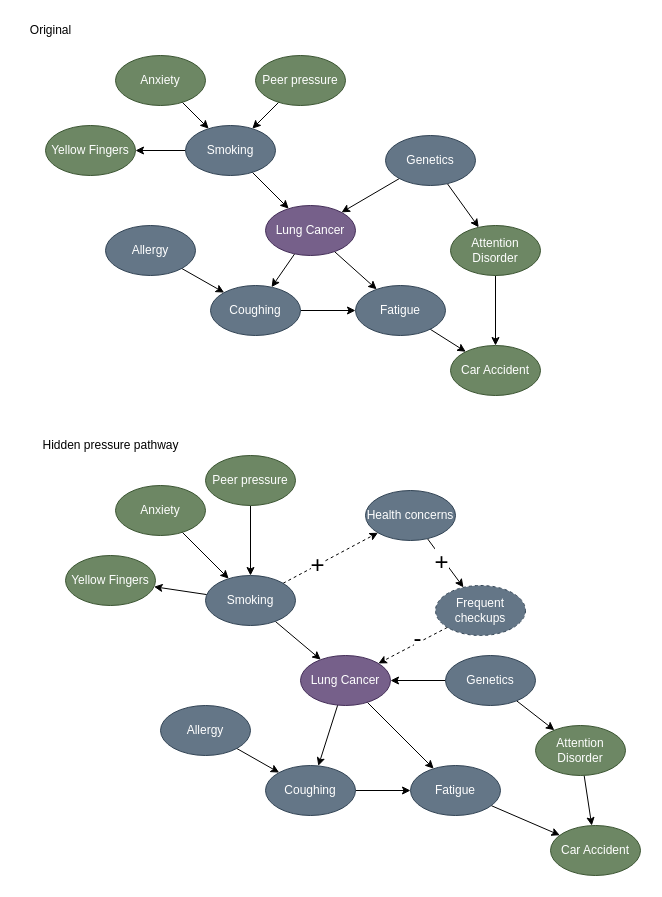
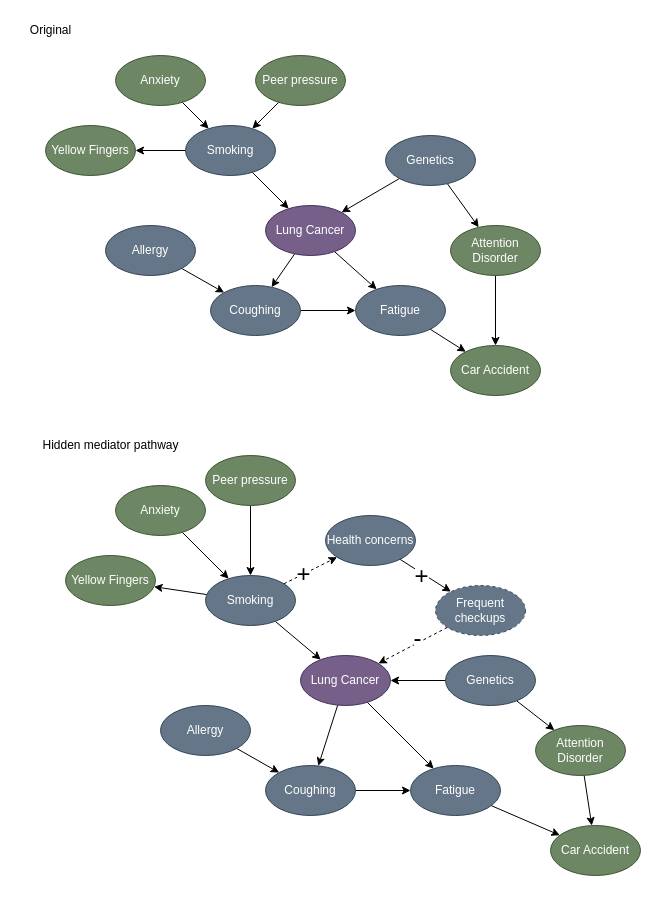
(111, 446) -> (111, 446)
(411, 516) -> (371, 541)
